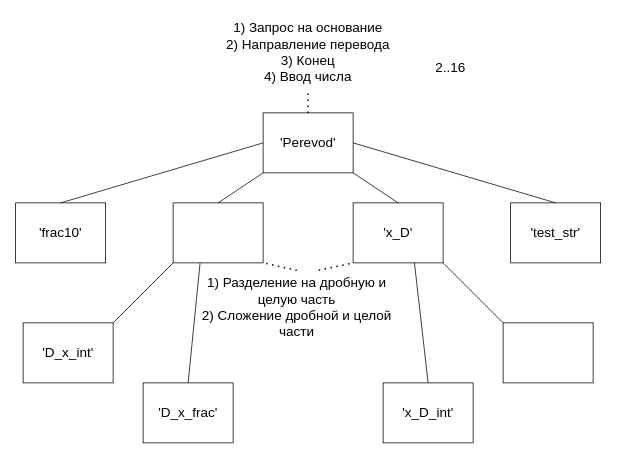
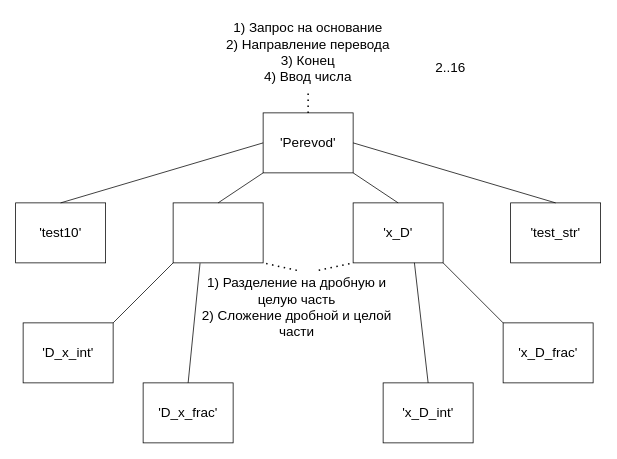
(60, 233) -> (60, 233)
none -> (548, 353)
